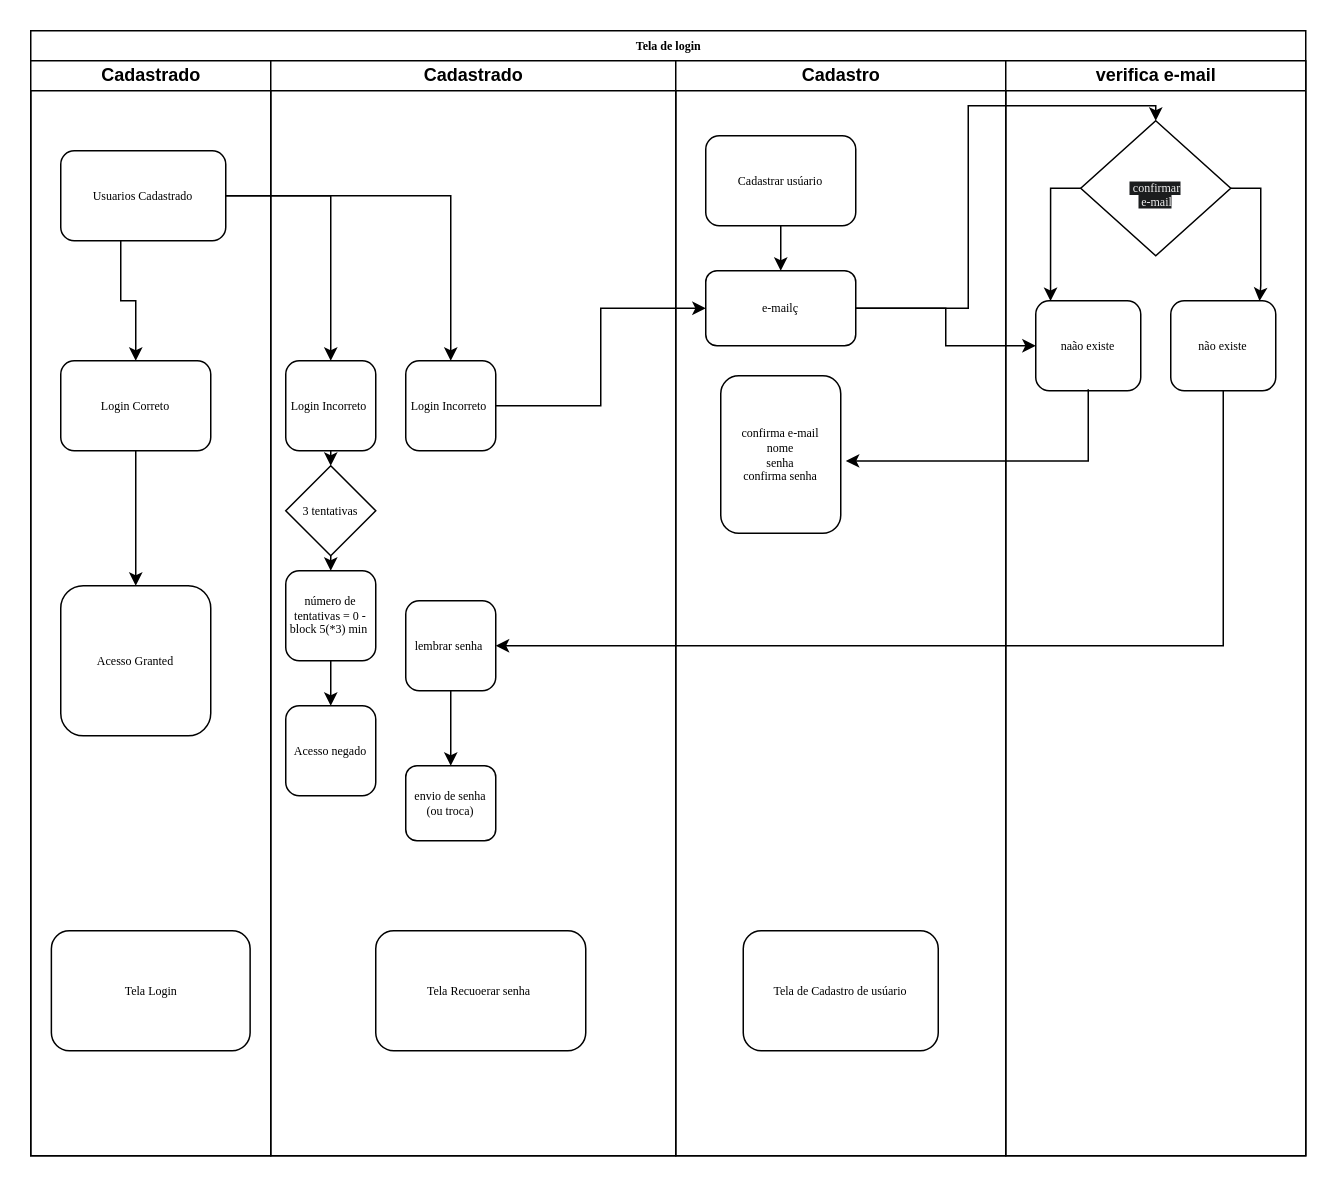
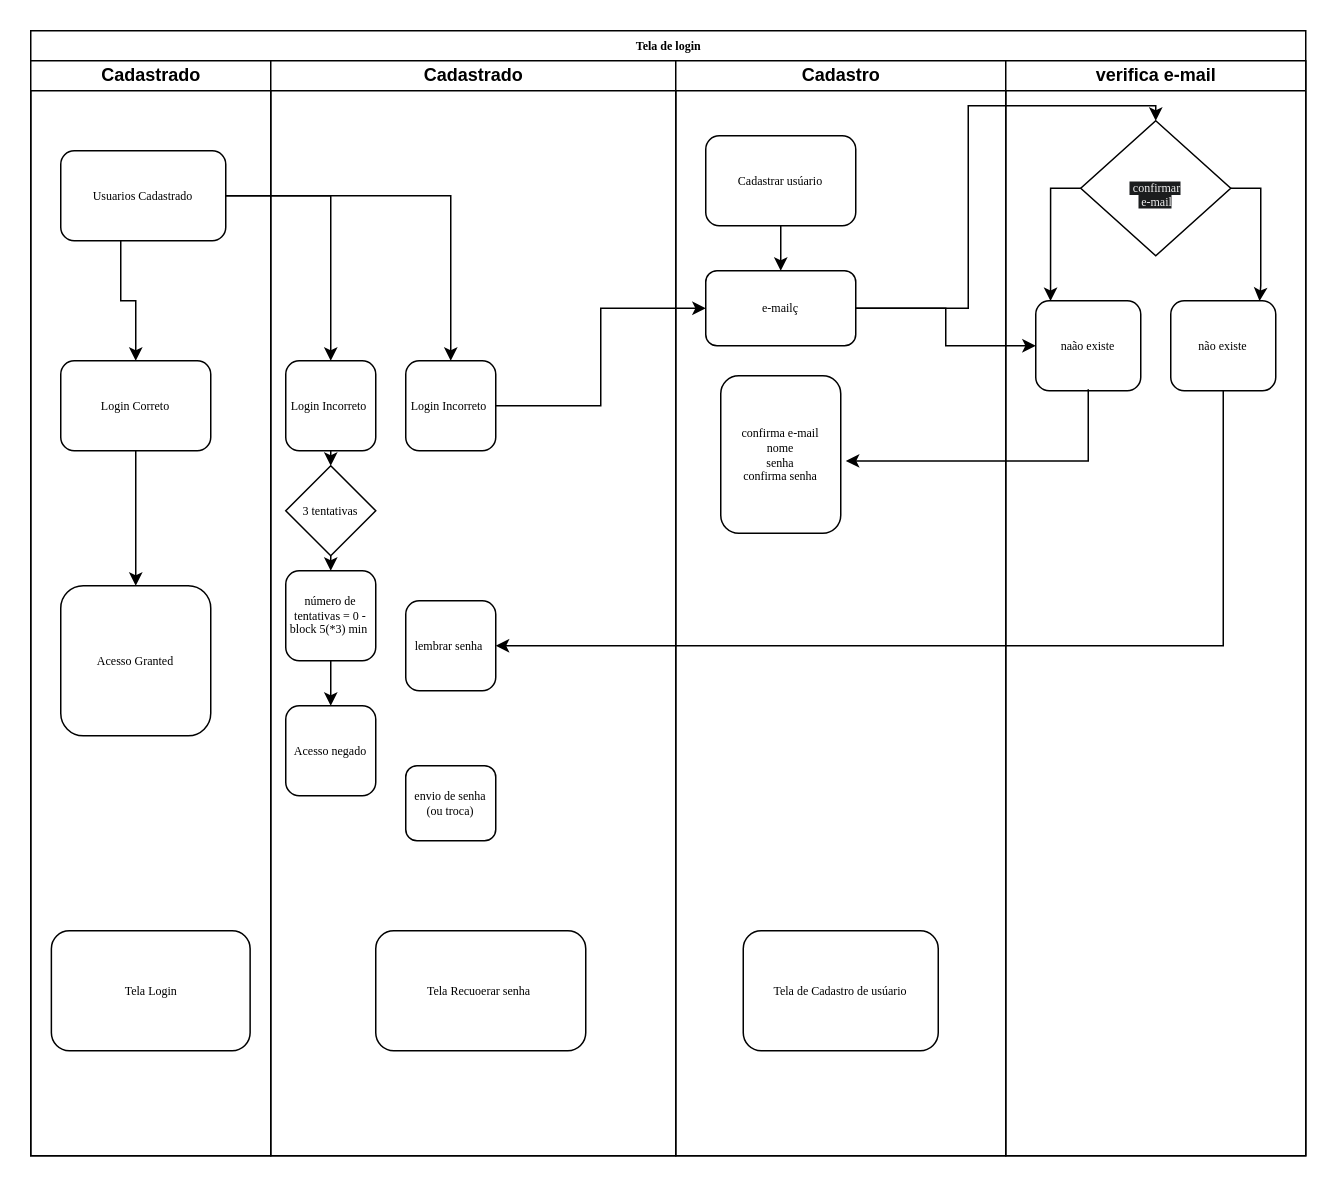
(451, 723) -> none
